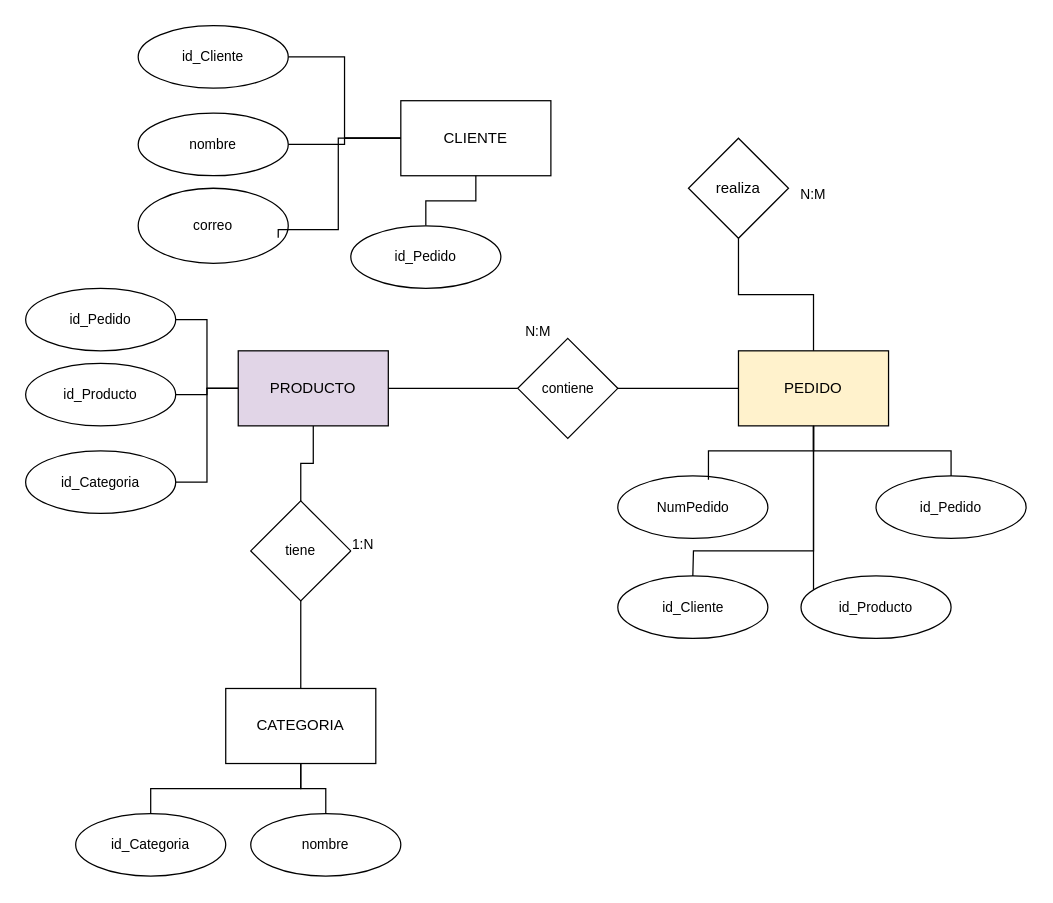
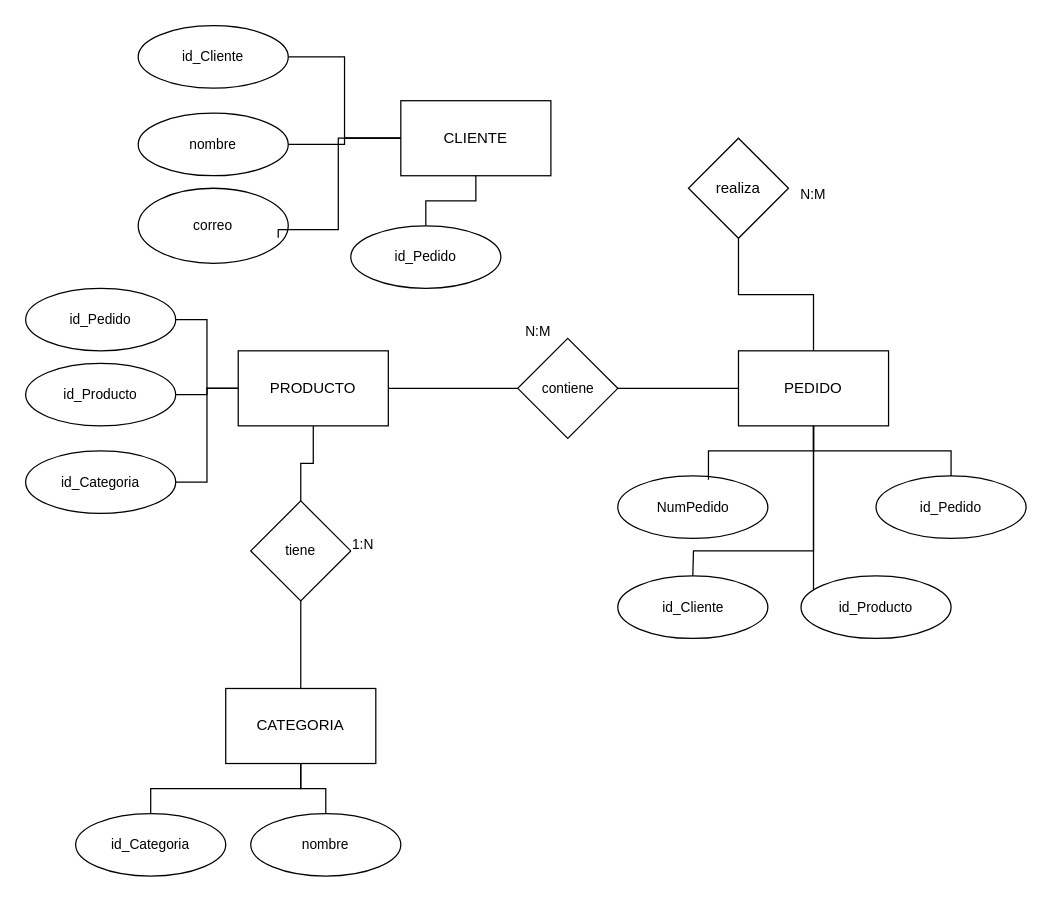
(313, 388) -> (313, 388)
(813, 388) -> (813, 388)
